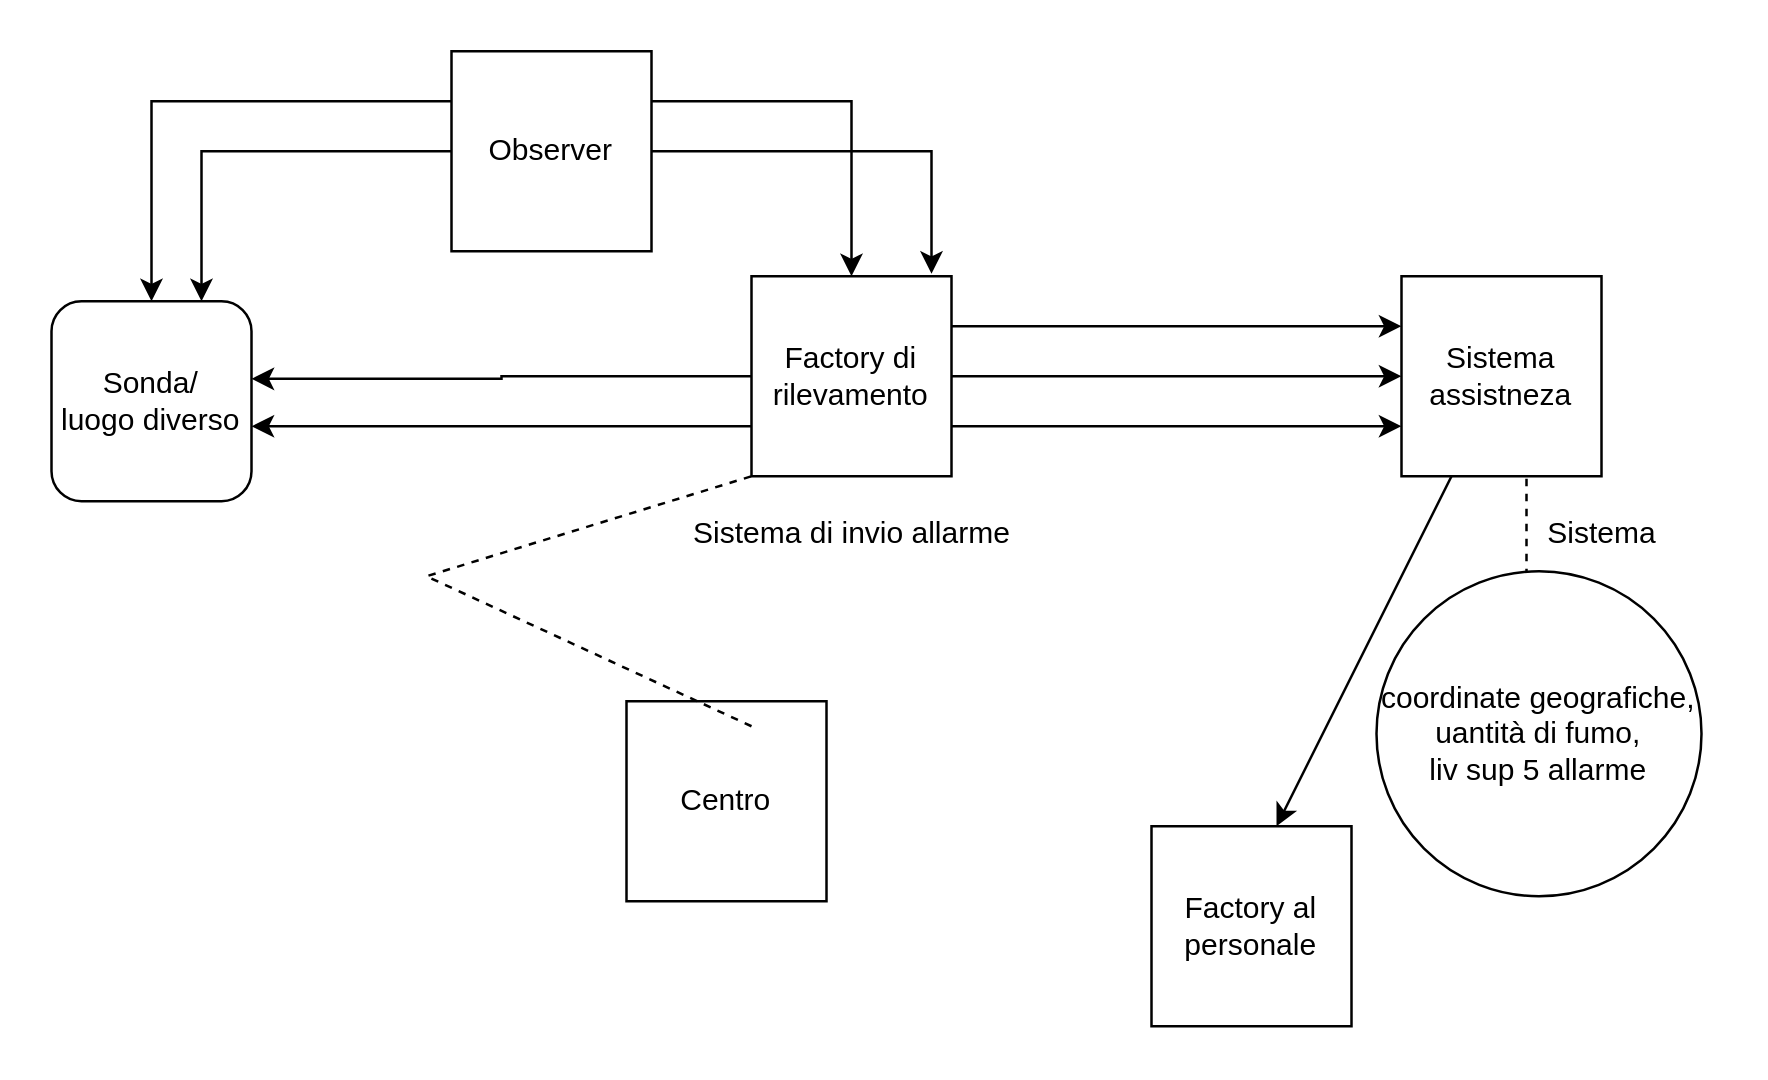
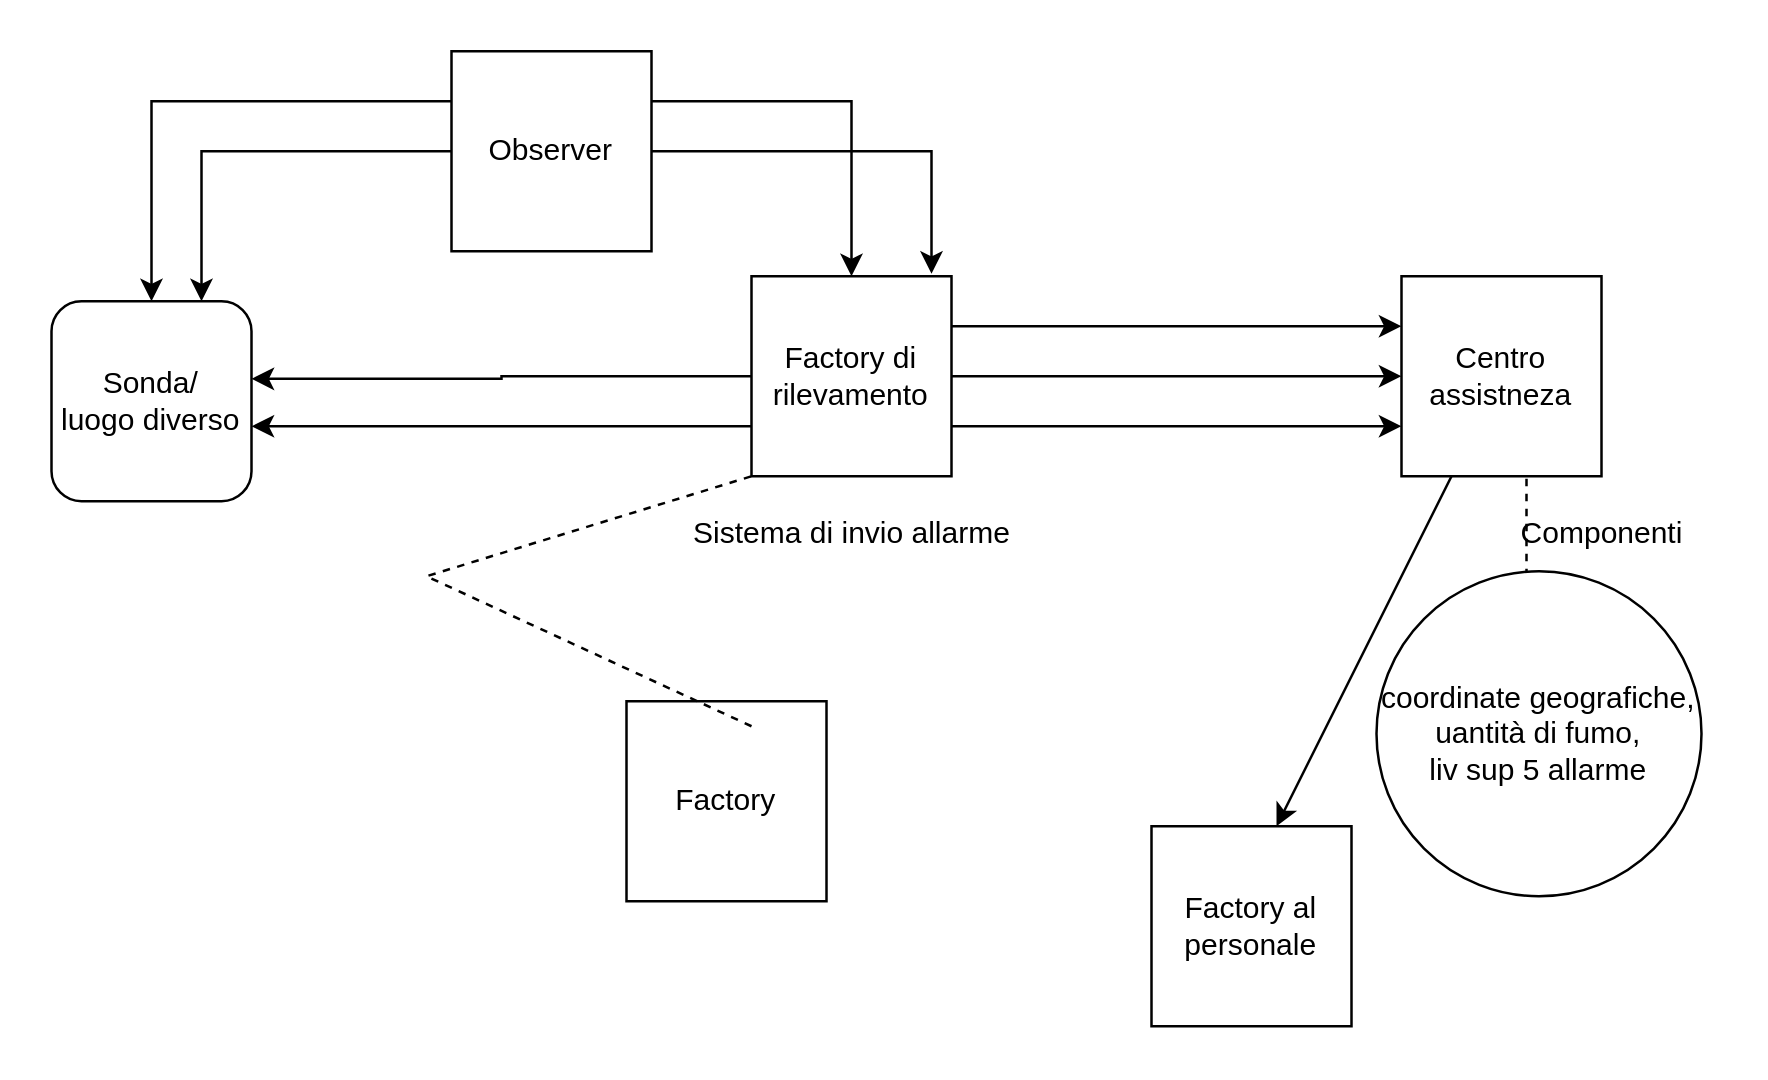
(1501, 376) -> (1501, 376)
(1603, 534) -> (1603, 534)
(726, 801) -> (726, 801)
